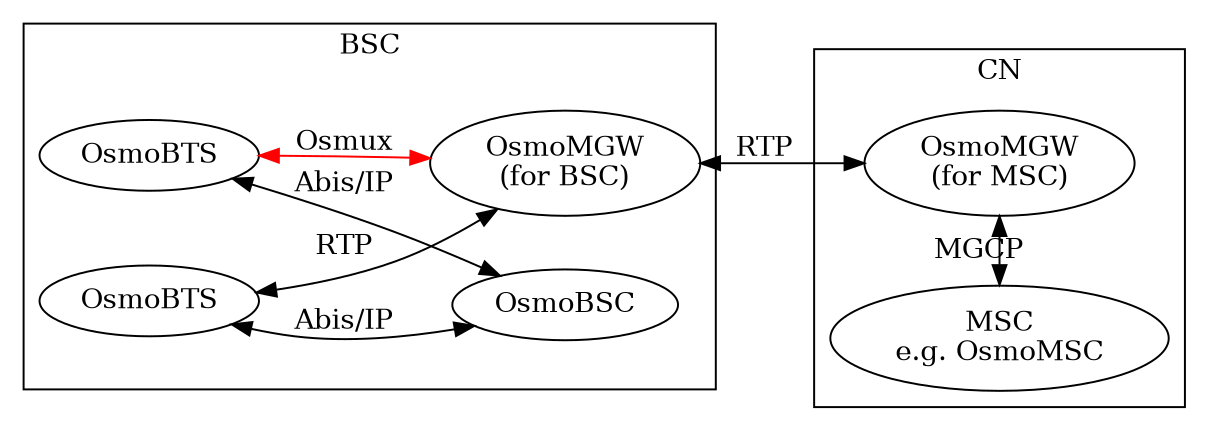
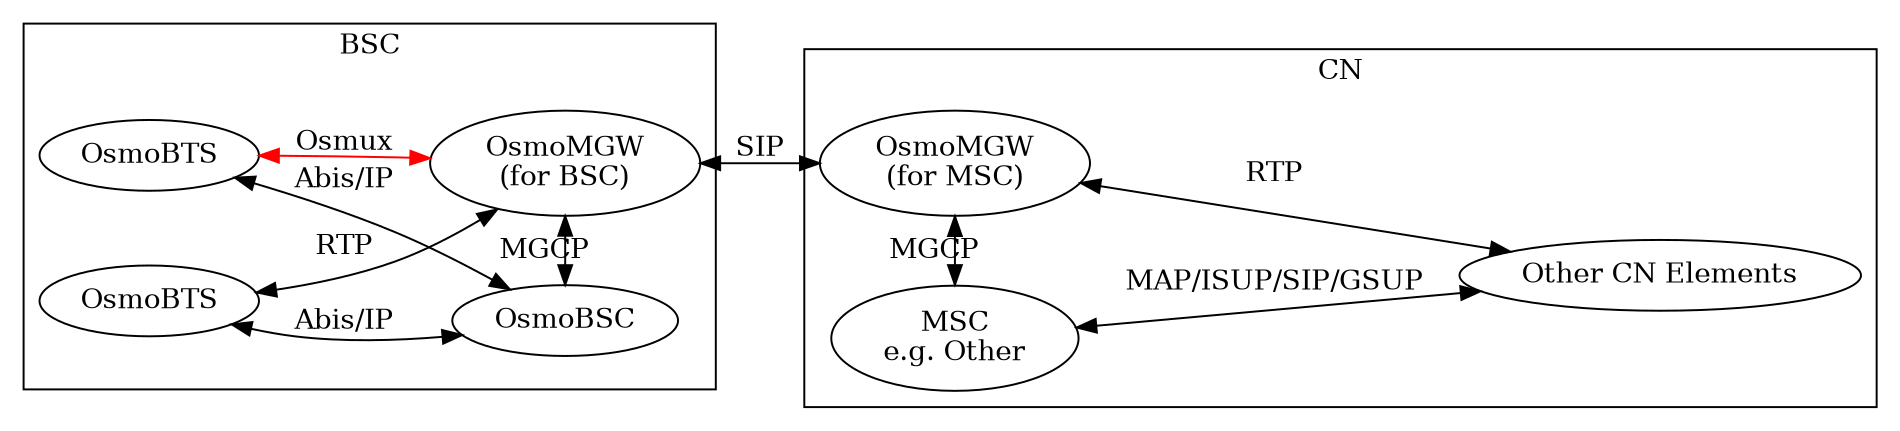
(765, 148) -> (760, 148)
none -> (565, 250)
none -> (1660, 275)
(1000, 338) -> (955, 338)
